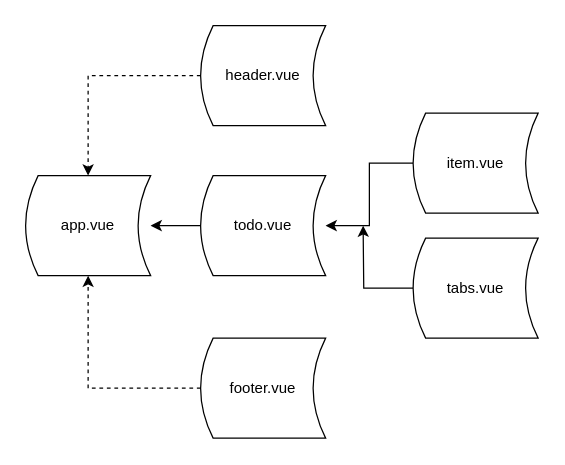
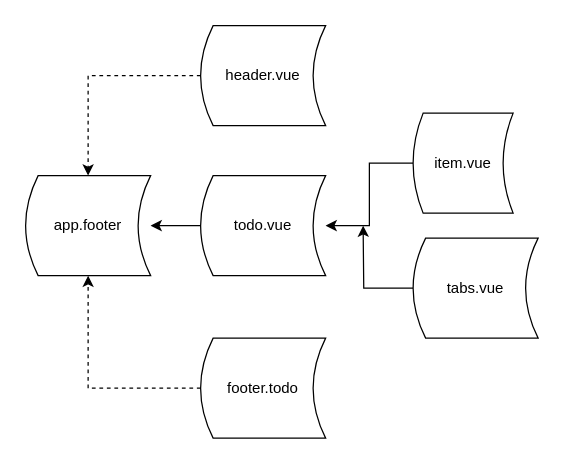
(476, 163) -> (463, 163)
(88, 226) -> (88, 226)
(263, 388) -> (263, 388)
